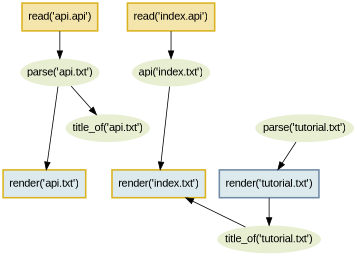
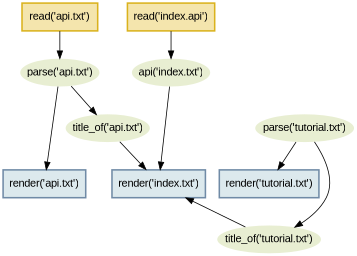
(60, 17) -> (60, 17)
none -> (130, 153)
(44, 184) -> (44, 184)
(159, 184) -> (159, 184)
(269, 208) -> (329, 186)
